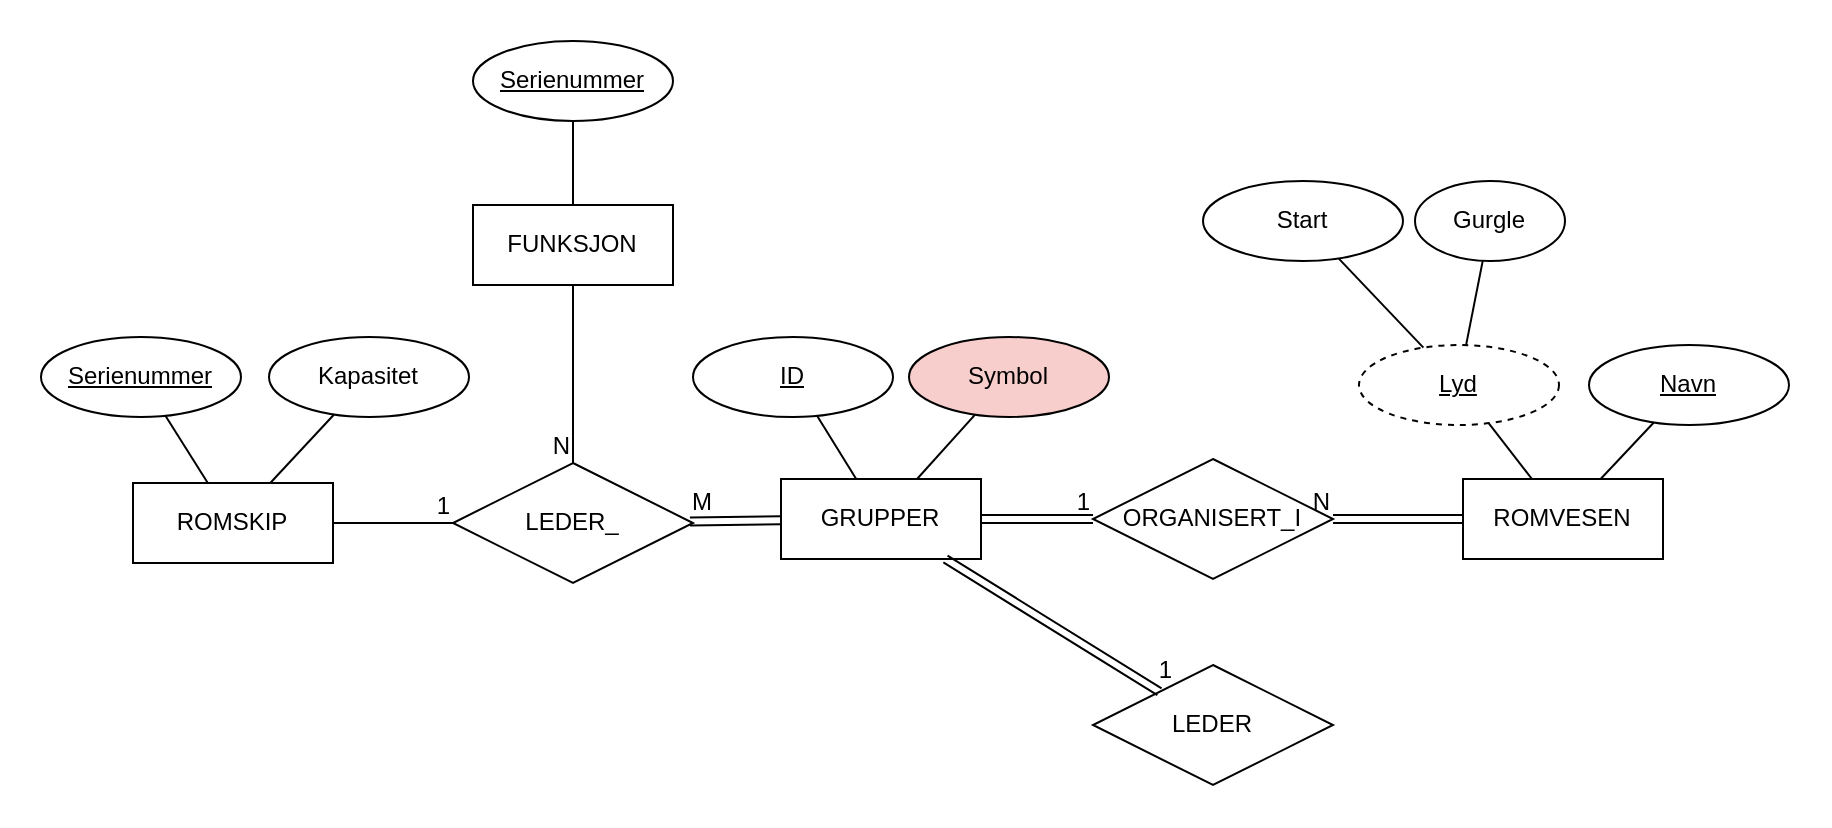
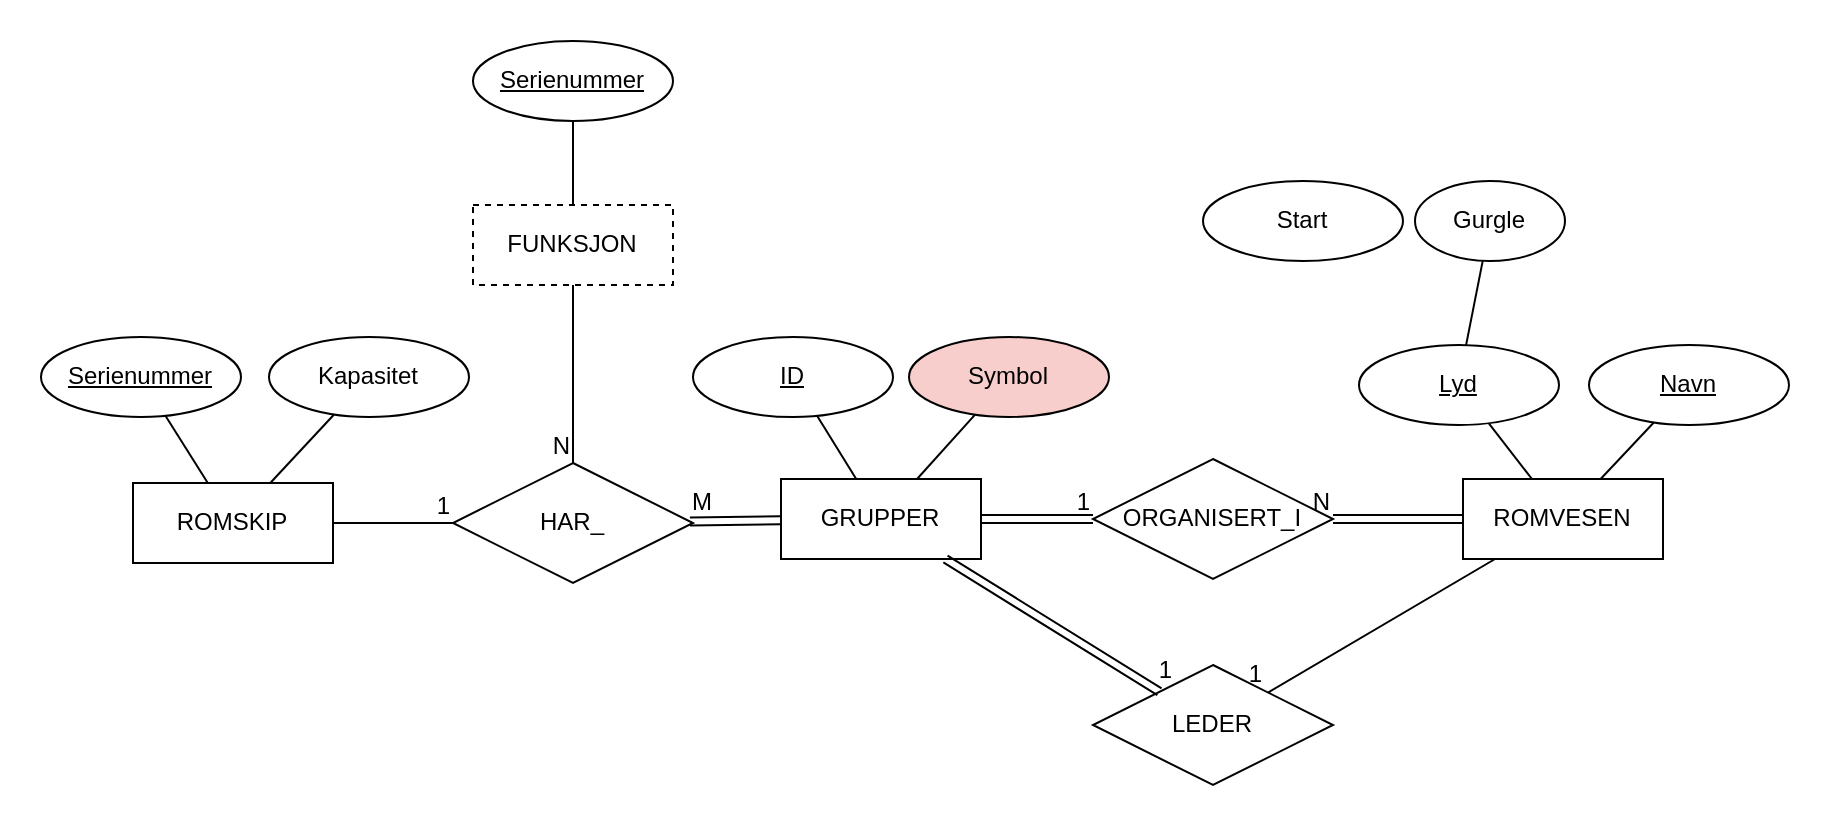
(573, 245) -> (573, 245)
(1381, 303) -> none
(1459, 385) -> (1459, 385)
(573, 523) -> (573, 523)
none -> (1382, 626)
